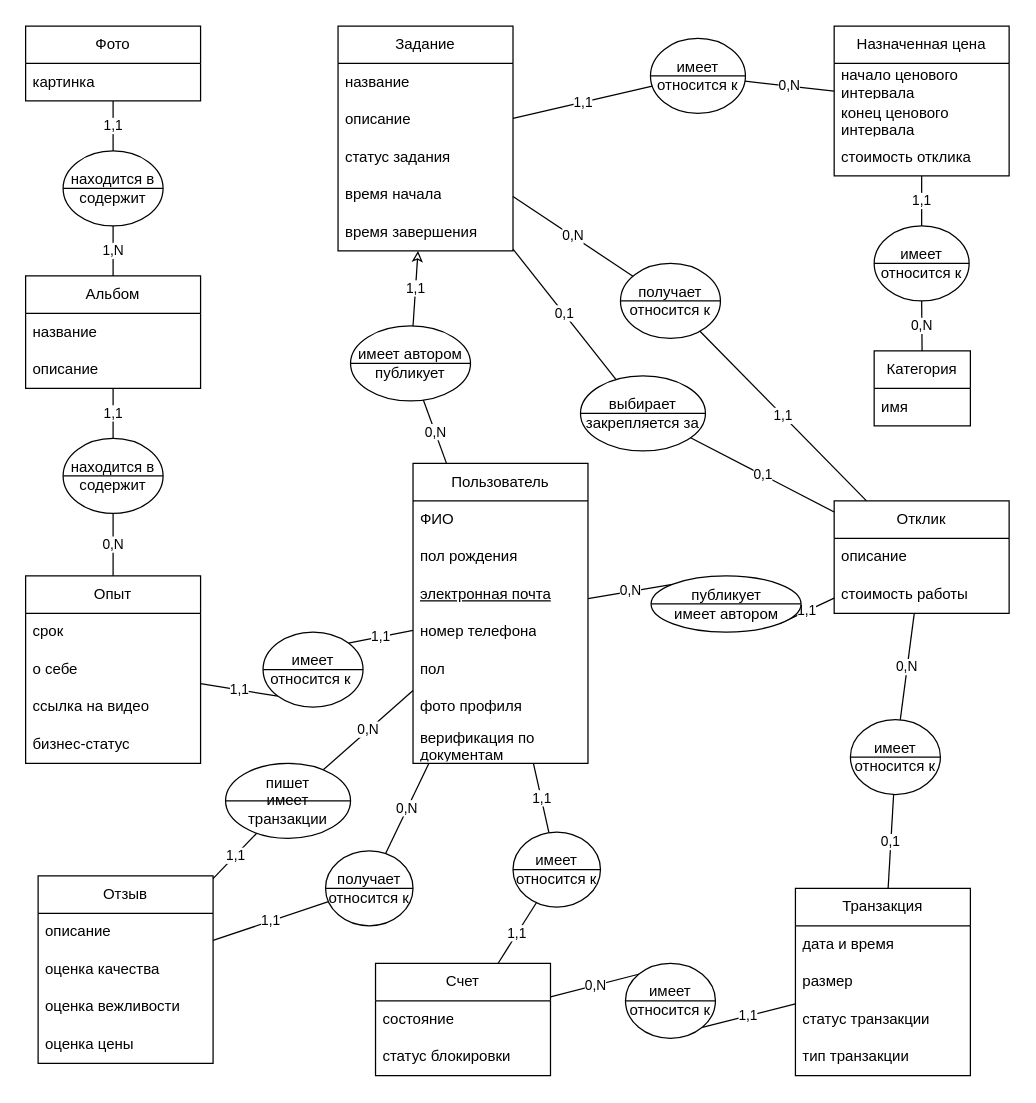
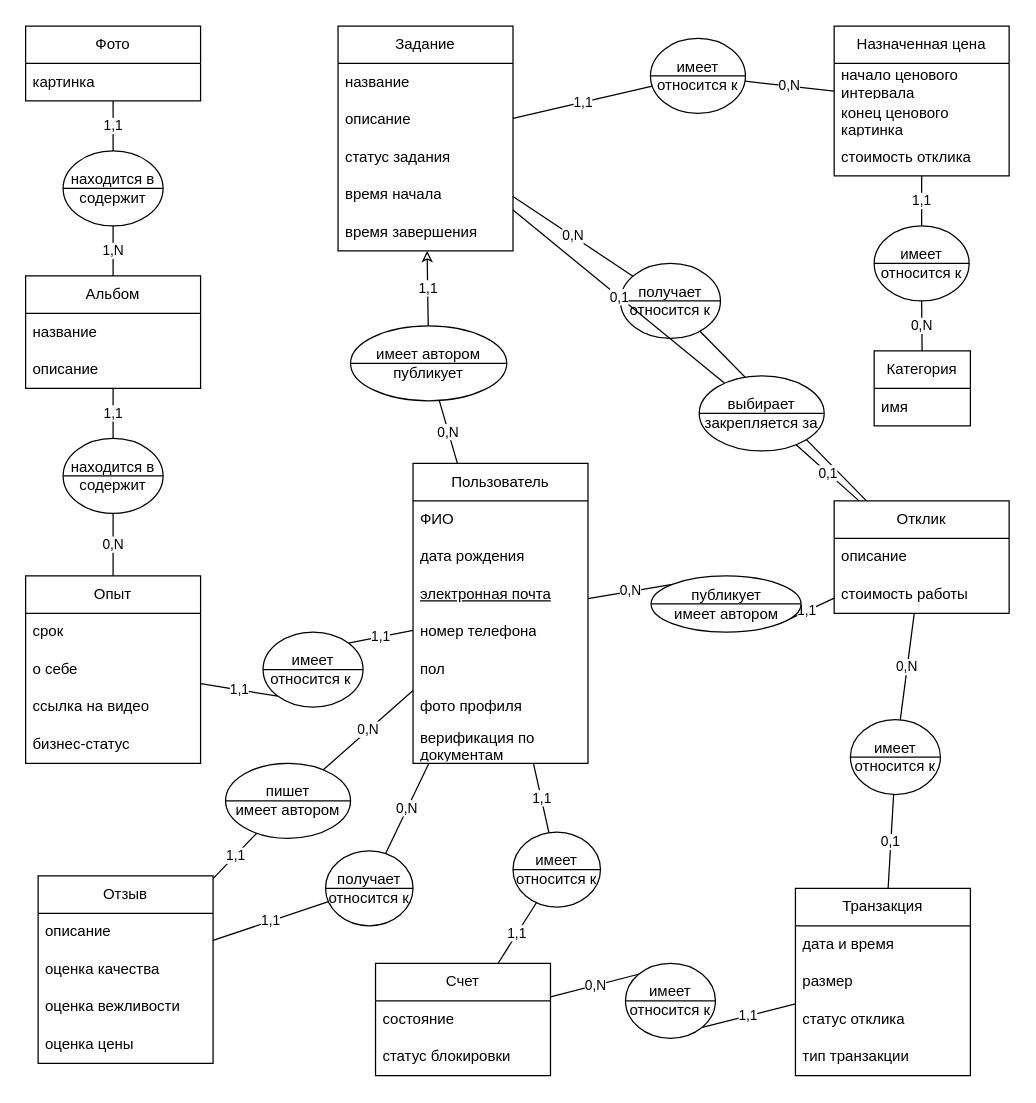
(923, 119) -> (923, 119)
(411, 363) -> (429, 363)
(643, 413) -> (762, 413)
(469, 557) -> (473, 557)
(288, 801) -> (288, 801)
(873, 1019) -> (860, 1019)
